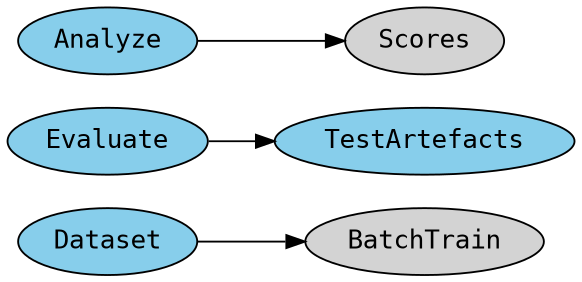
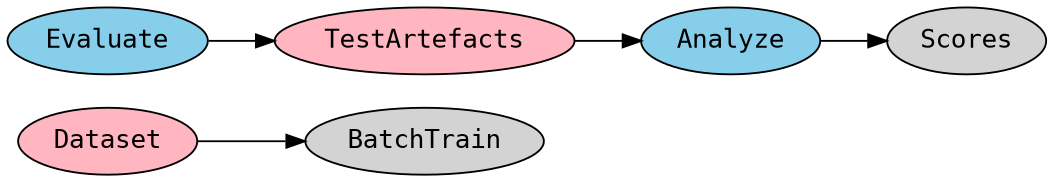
none -> (599, 41)
(425, 141) -> (425, 41)
(108, 242) -> (108, 141)
